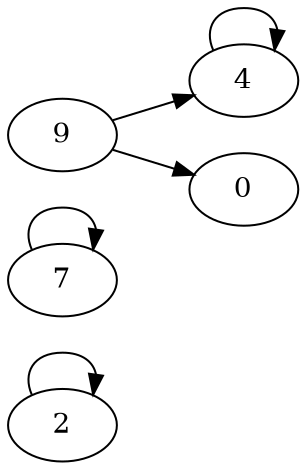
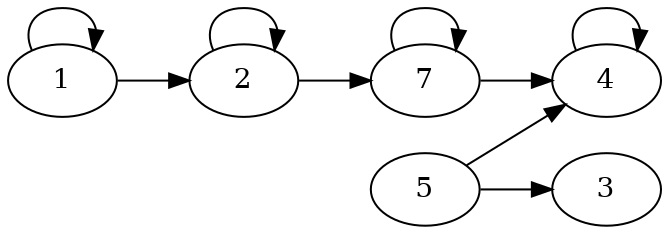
none -> (62, 81)
none -> (325, 81)
none -> (506, 81)
(62, 135) -> (425, 189)
(244, 189) -> (607, 189)
